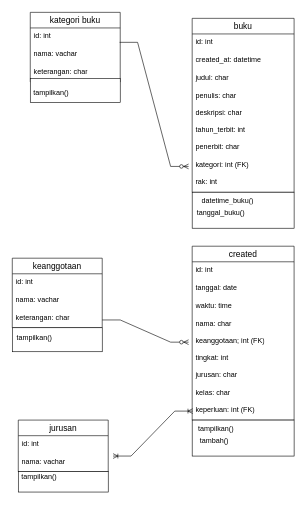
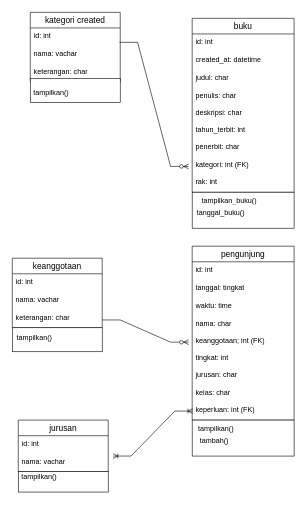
(75, 21) -> (75, 21)
(231, 201) -> (232, 201)
(243, 255) -> (243, 255)
(219, 288) -> (224, 288)
